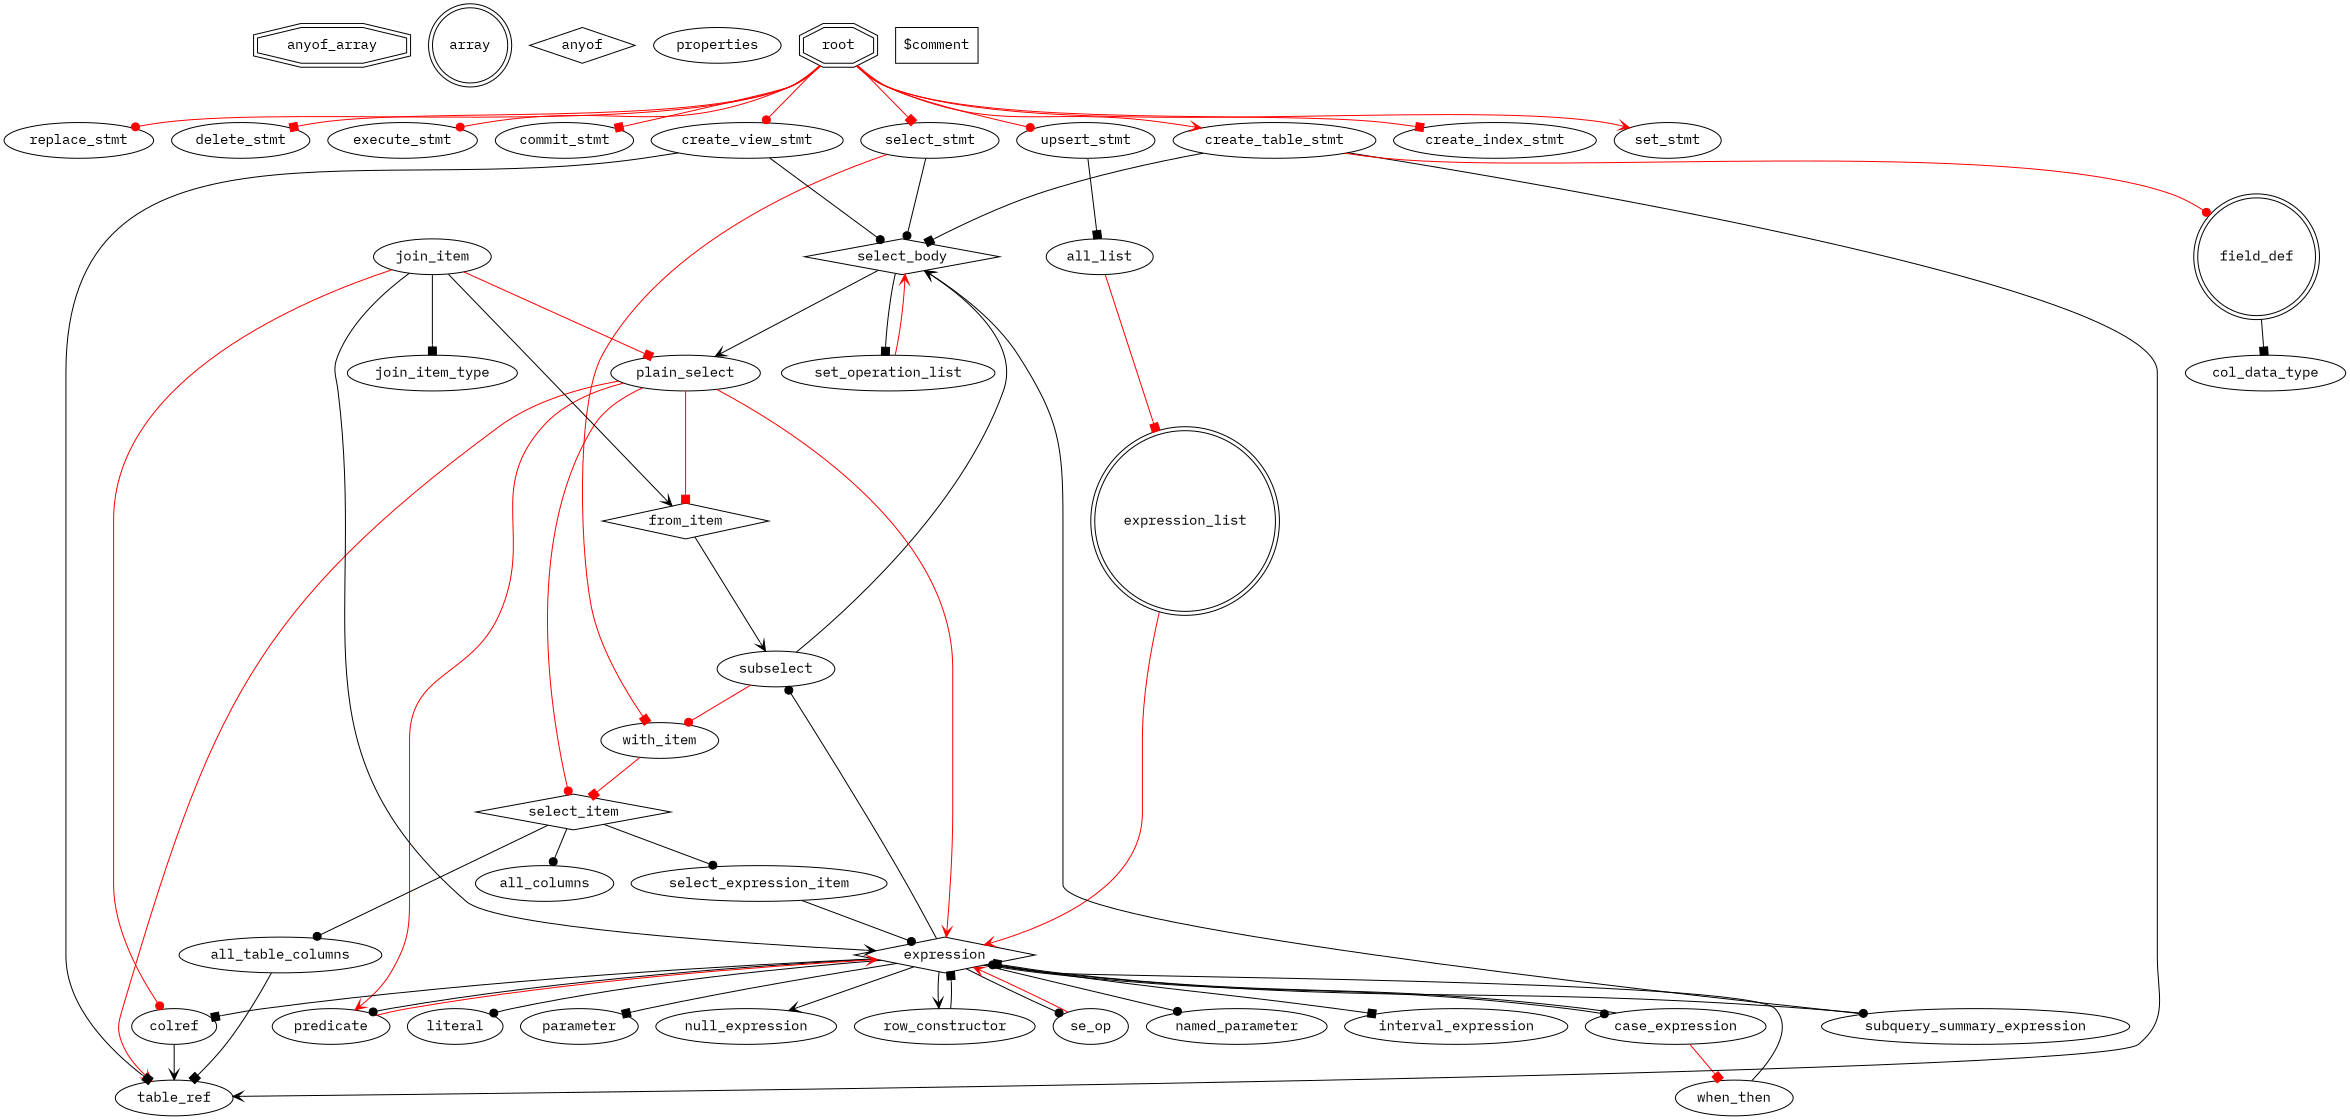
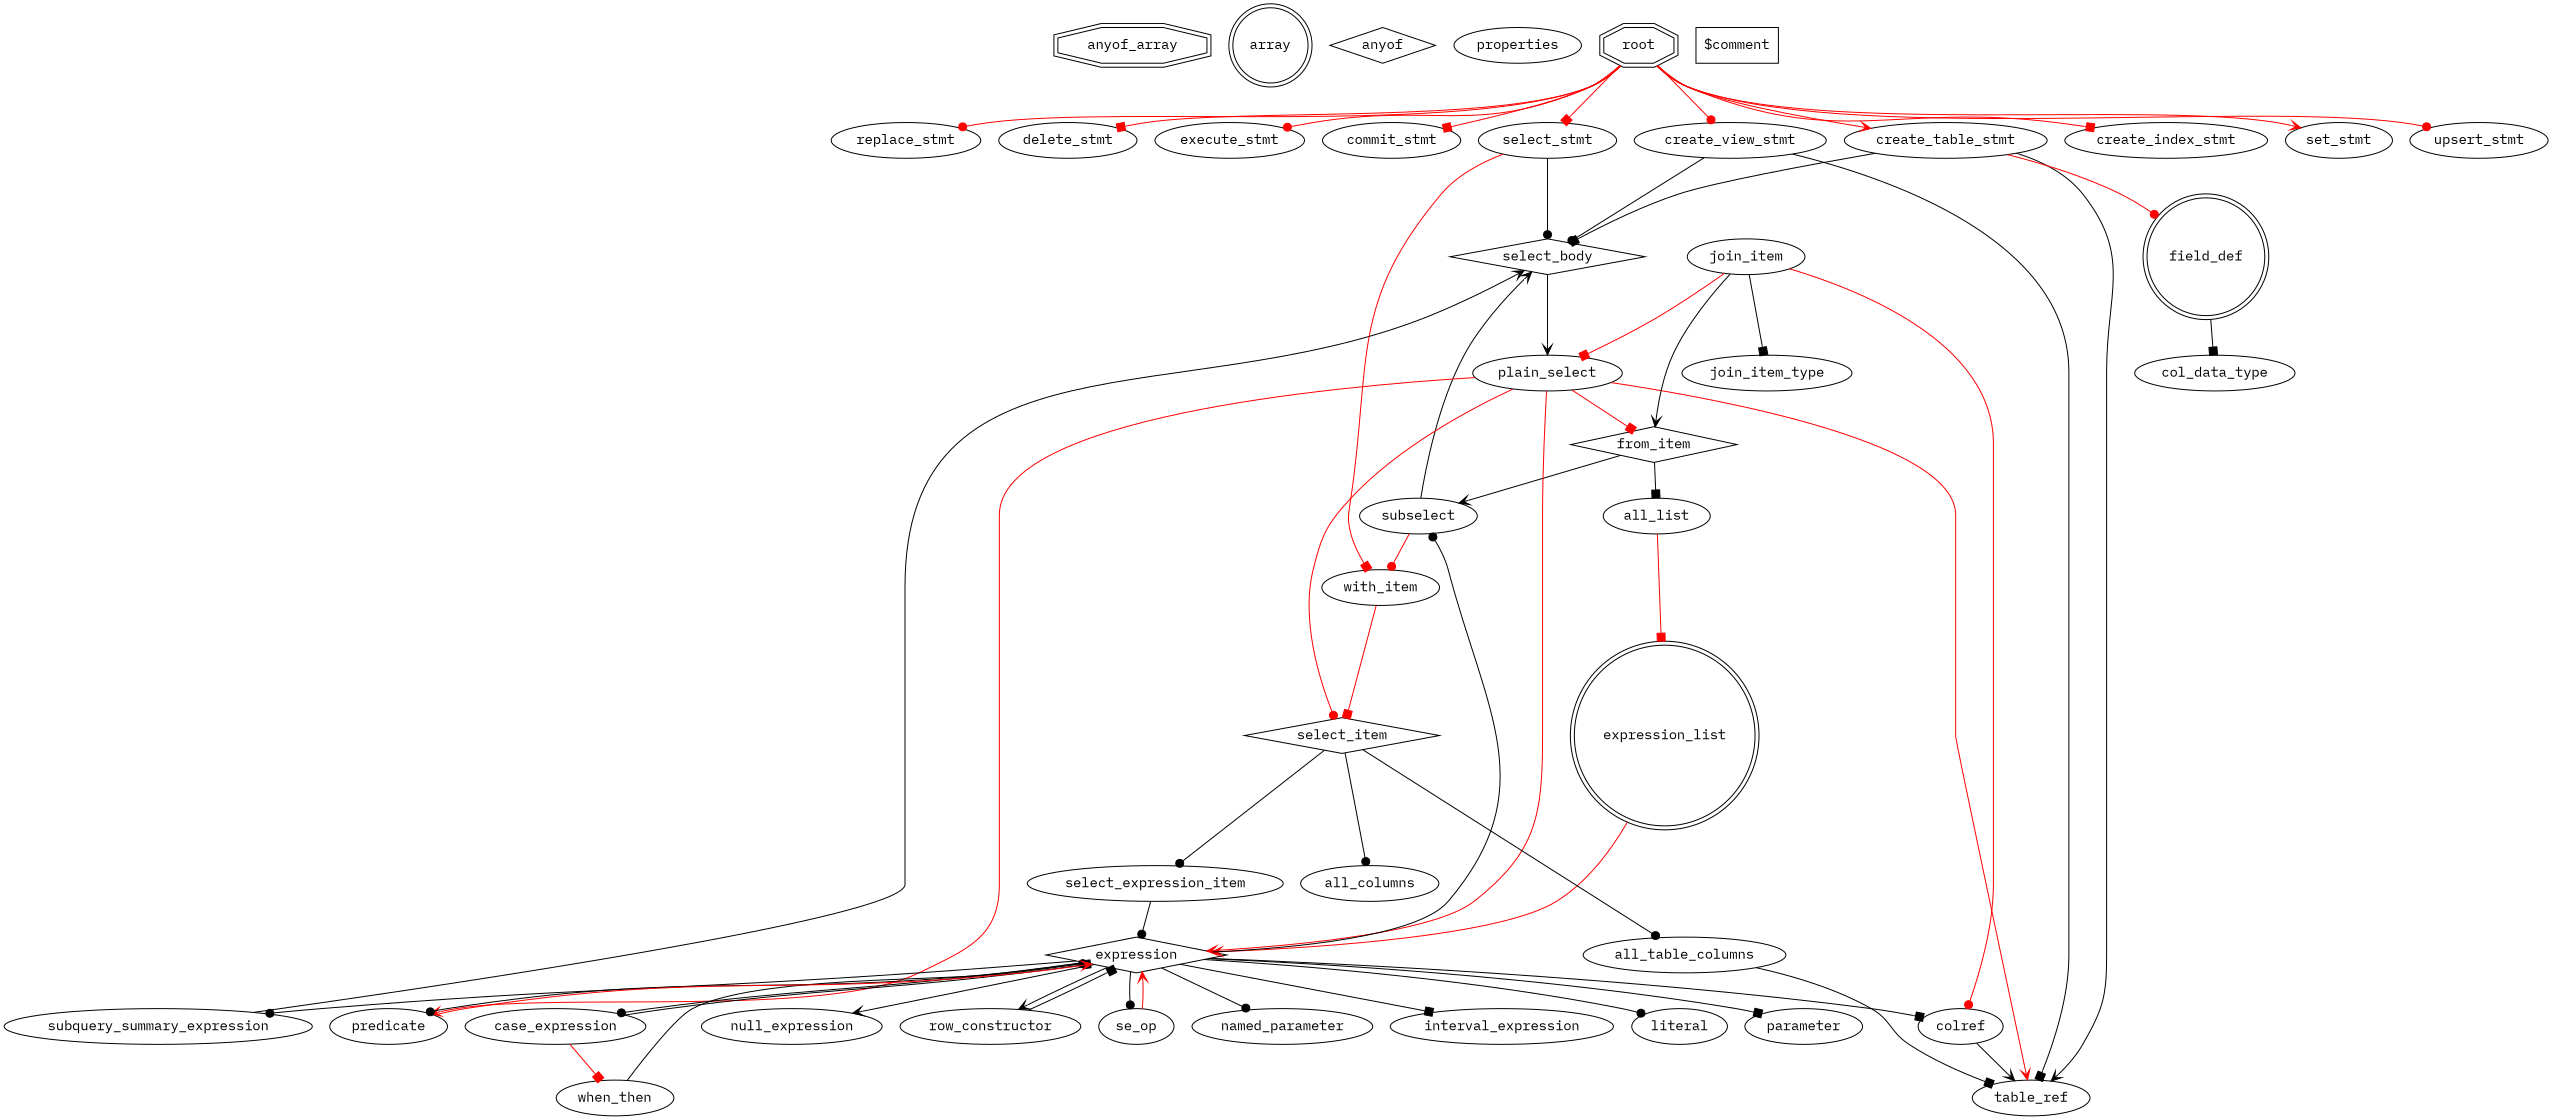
(1092, 194) -> (1655, 475)
(888, 373) -> none
(376, 789) -> none
